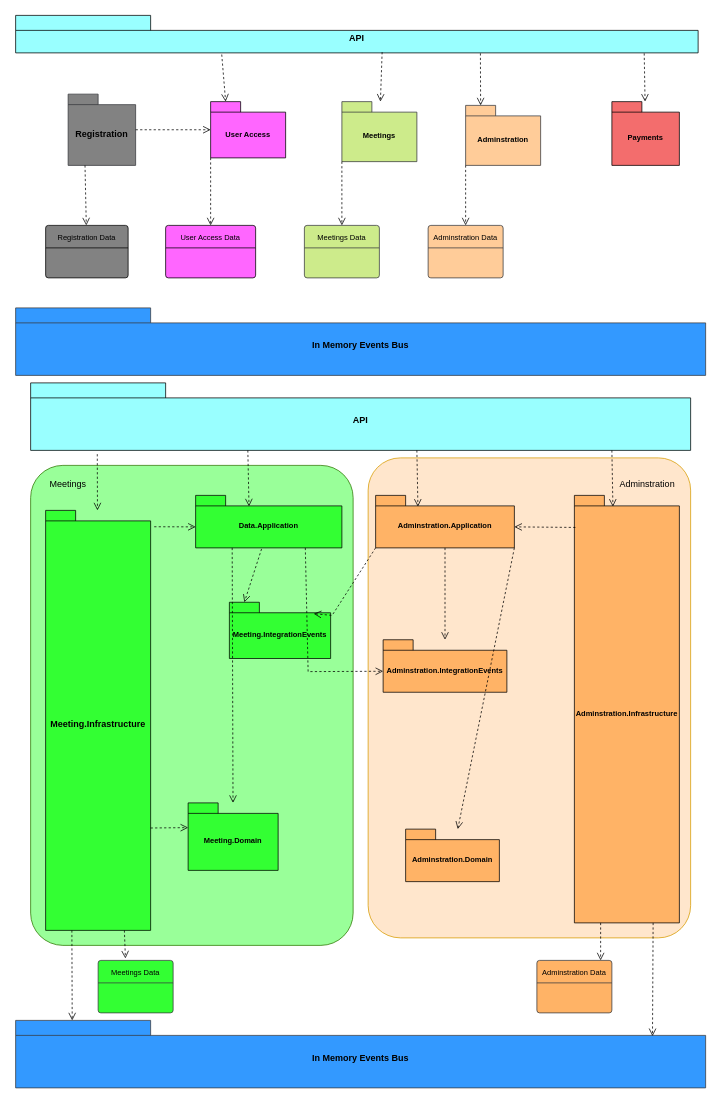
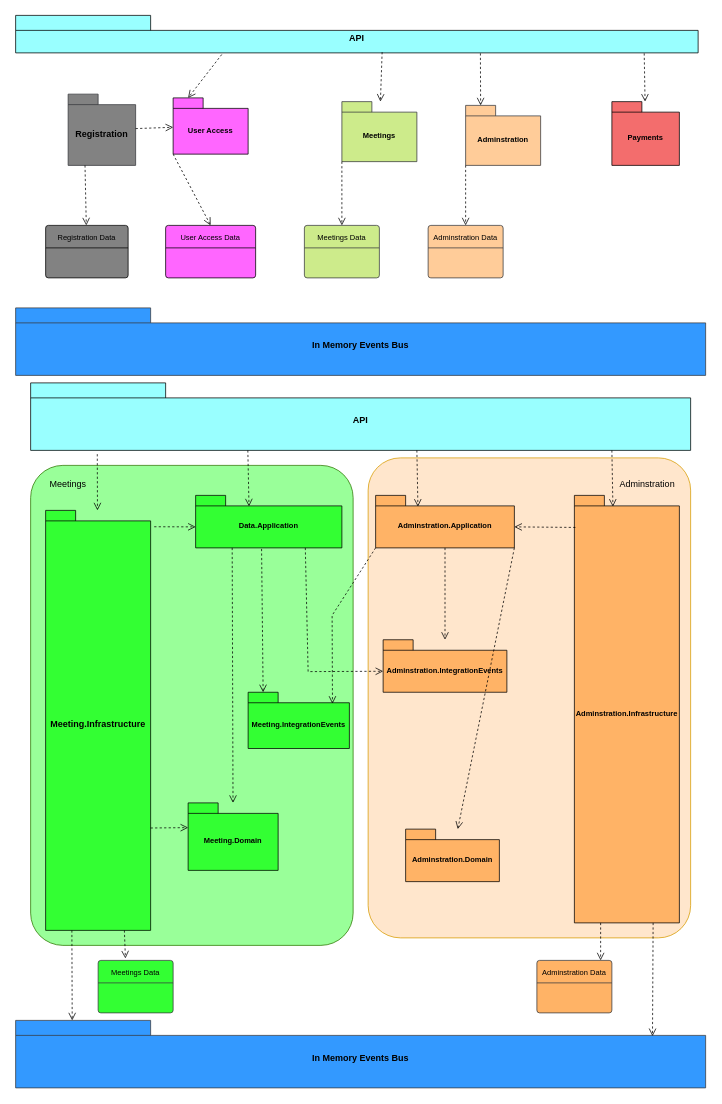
(248, 130) -> (210, 126)
(280, 630) -> (299, 720)
